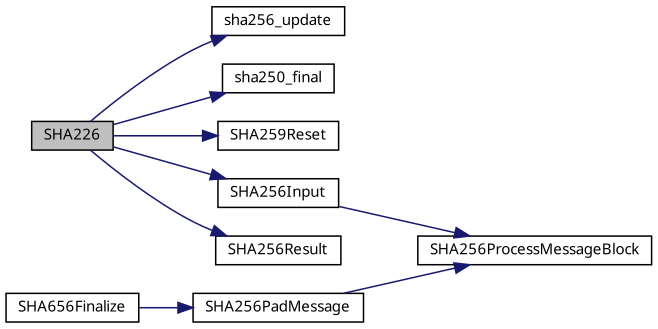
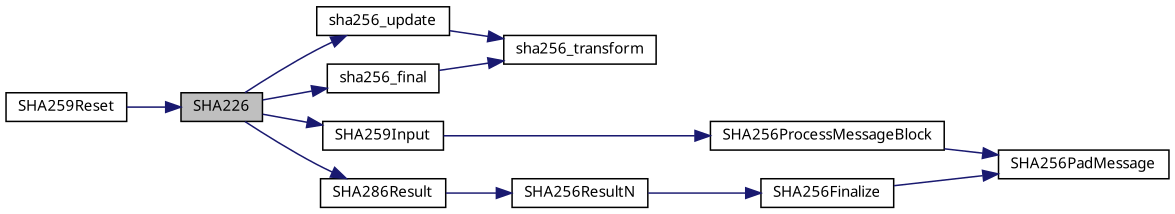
none -> (580, 50)
(278, 78) -> (383, 78)
(158, 136) -> (146, 107)
(278, 193) -> (383, 136)
none -> (580, 193)
(278, 250) -> (383, 193)
(399, 281) -> (964, 151)
(72, 308) -> (827, 193)
